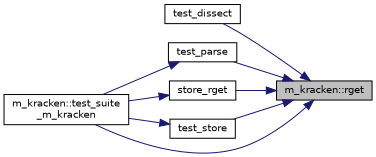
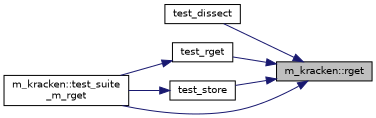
(203, 52) -> none
(203, 91) -> (203, 52)
(66, 110) -> (66, 90)
